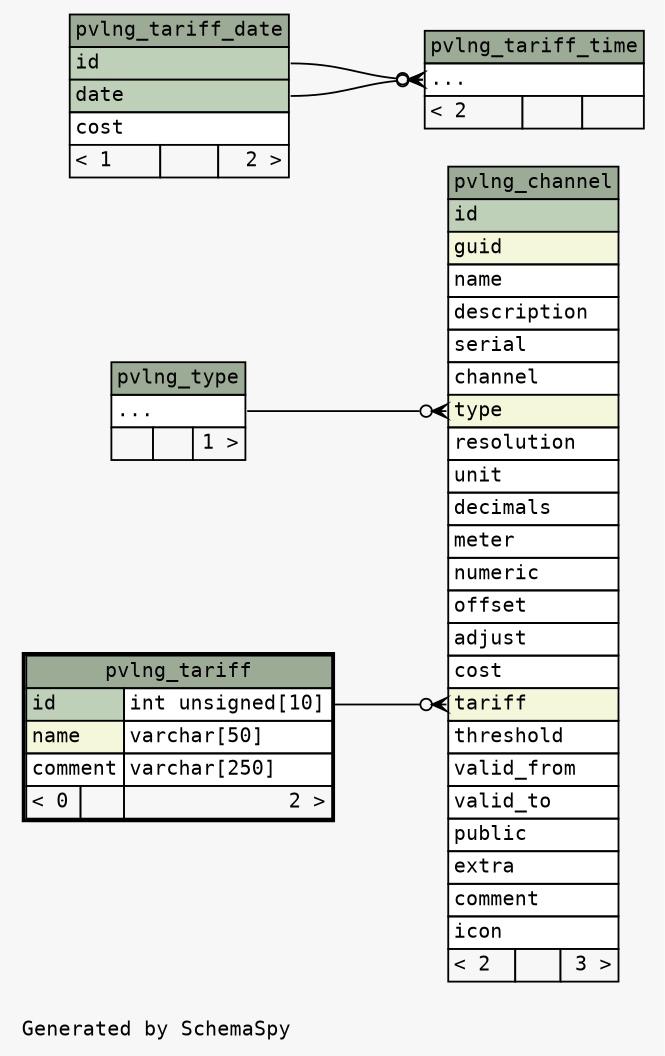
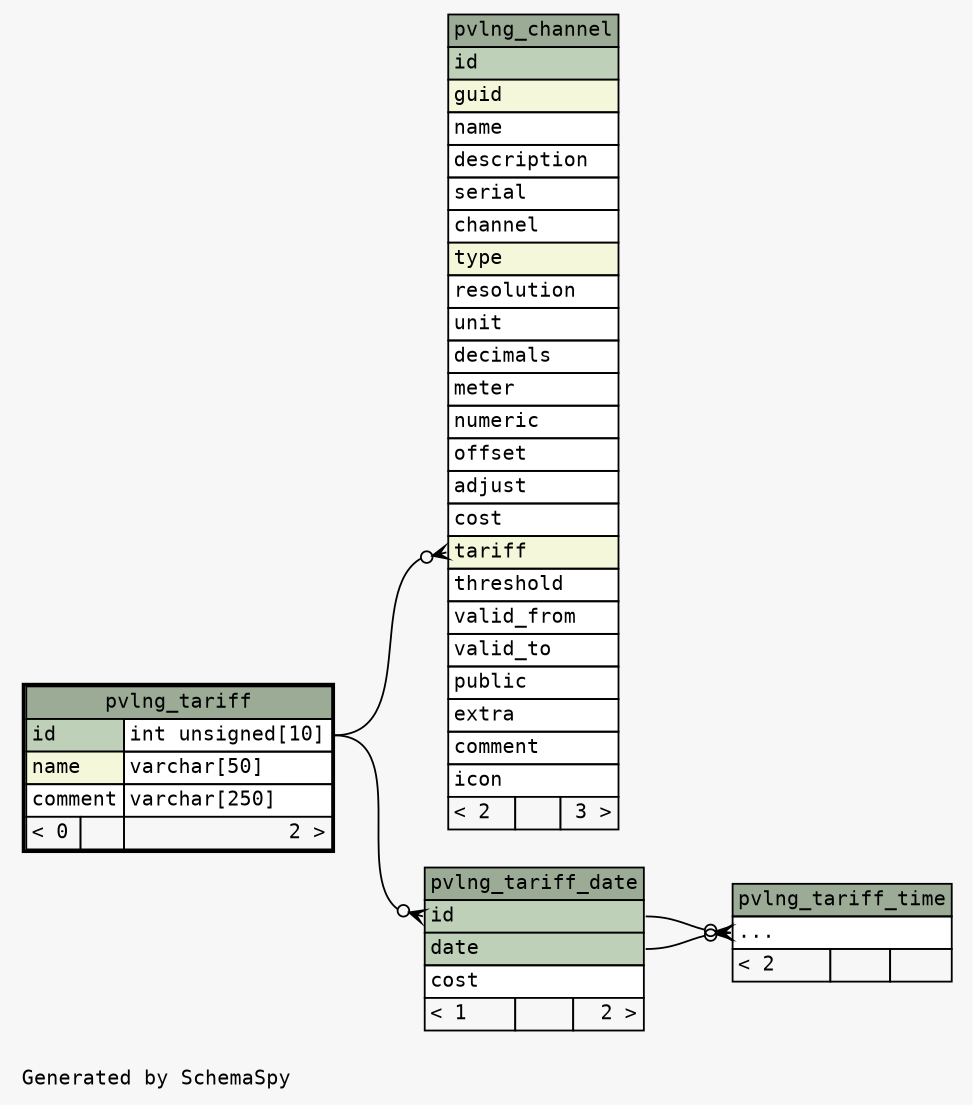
(178, 411) -> none
none -> (379, 813)
